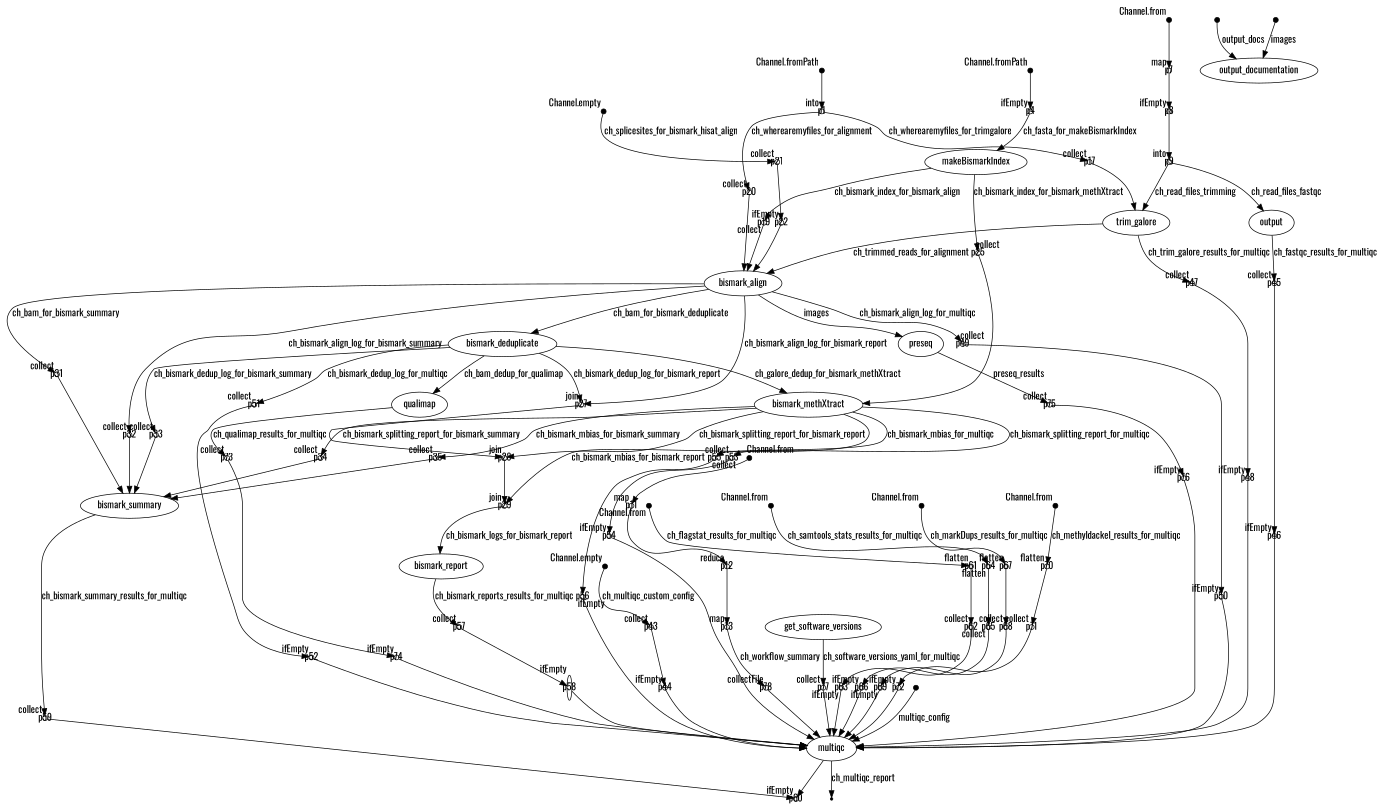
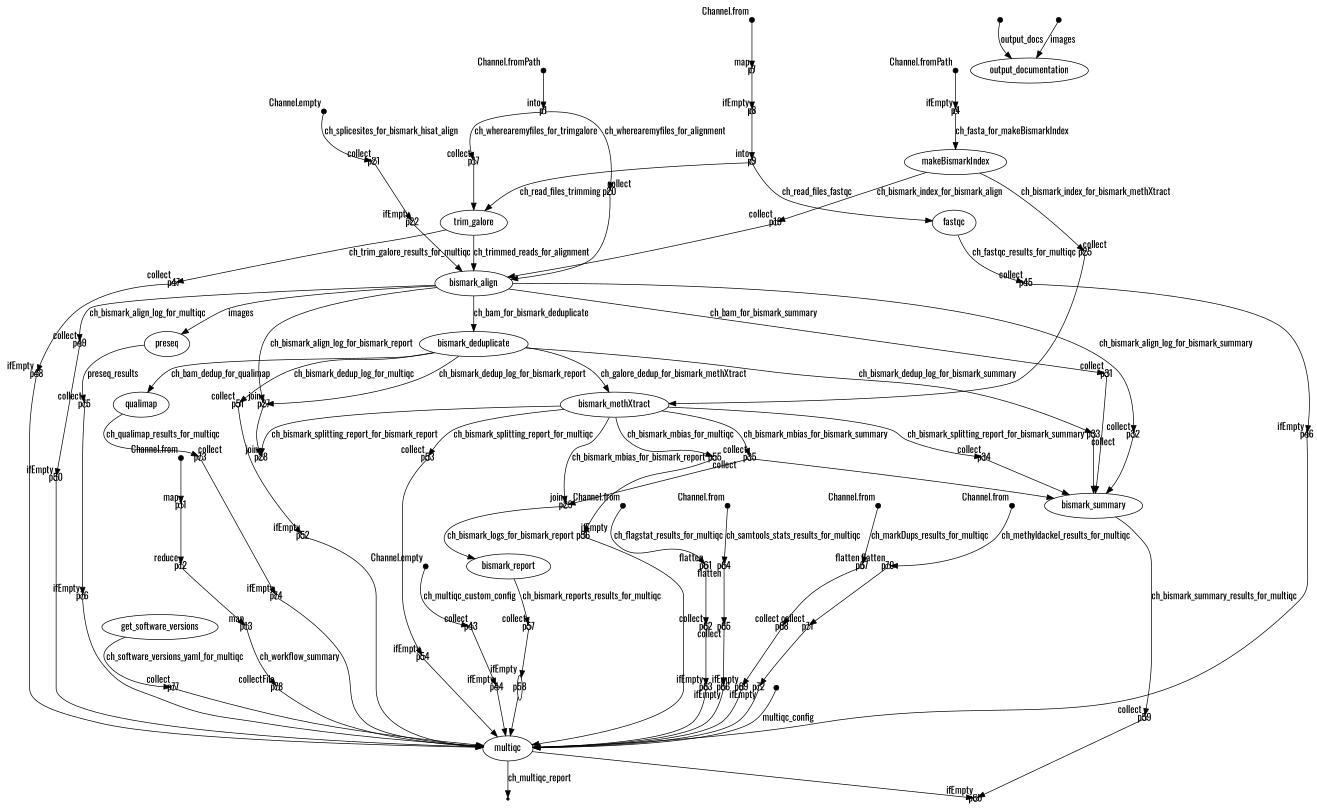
(1272, 223) -> (954, 223)
(505, 478) -> (661, 481)
